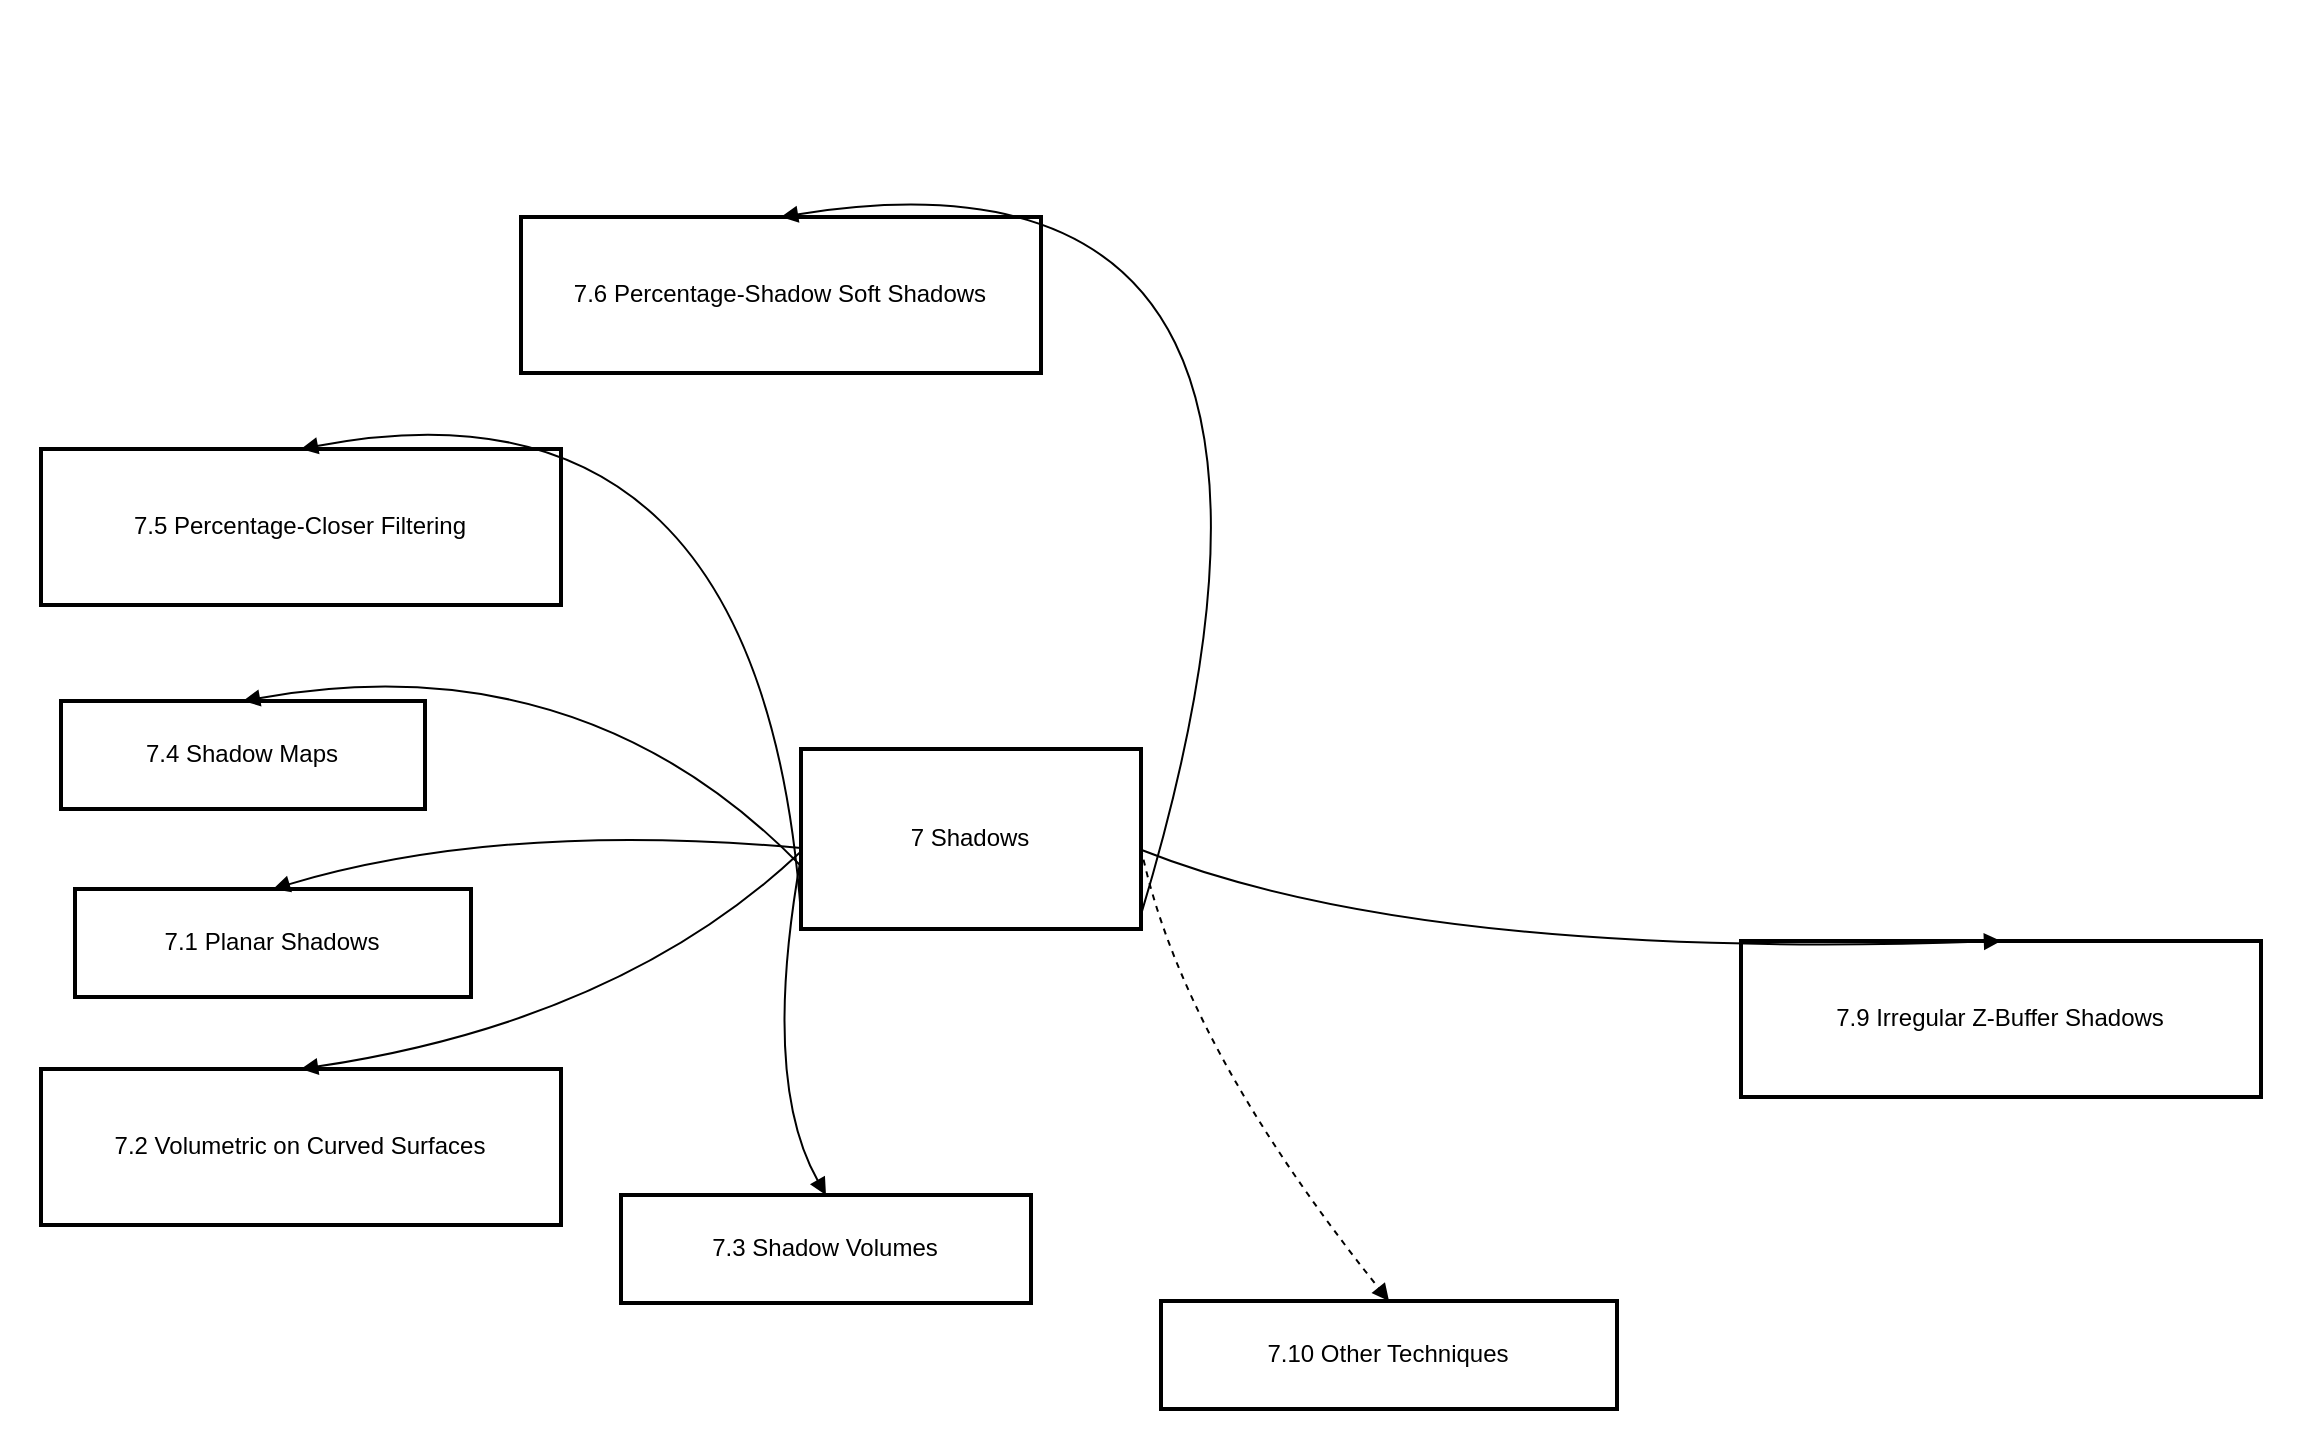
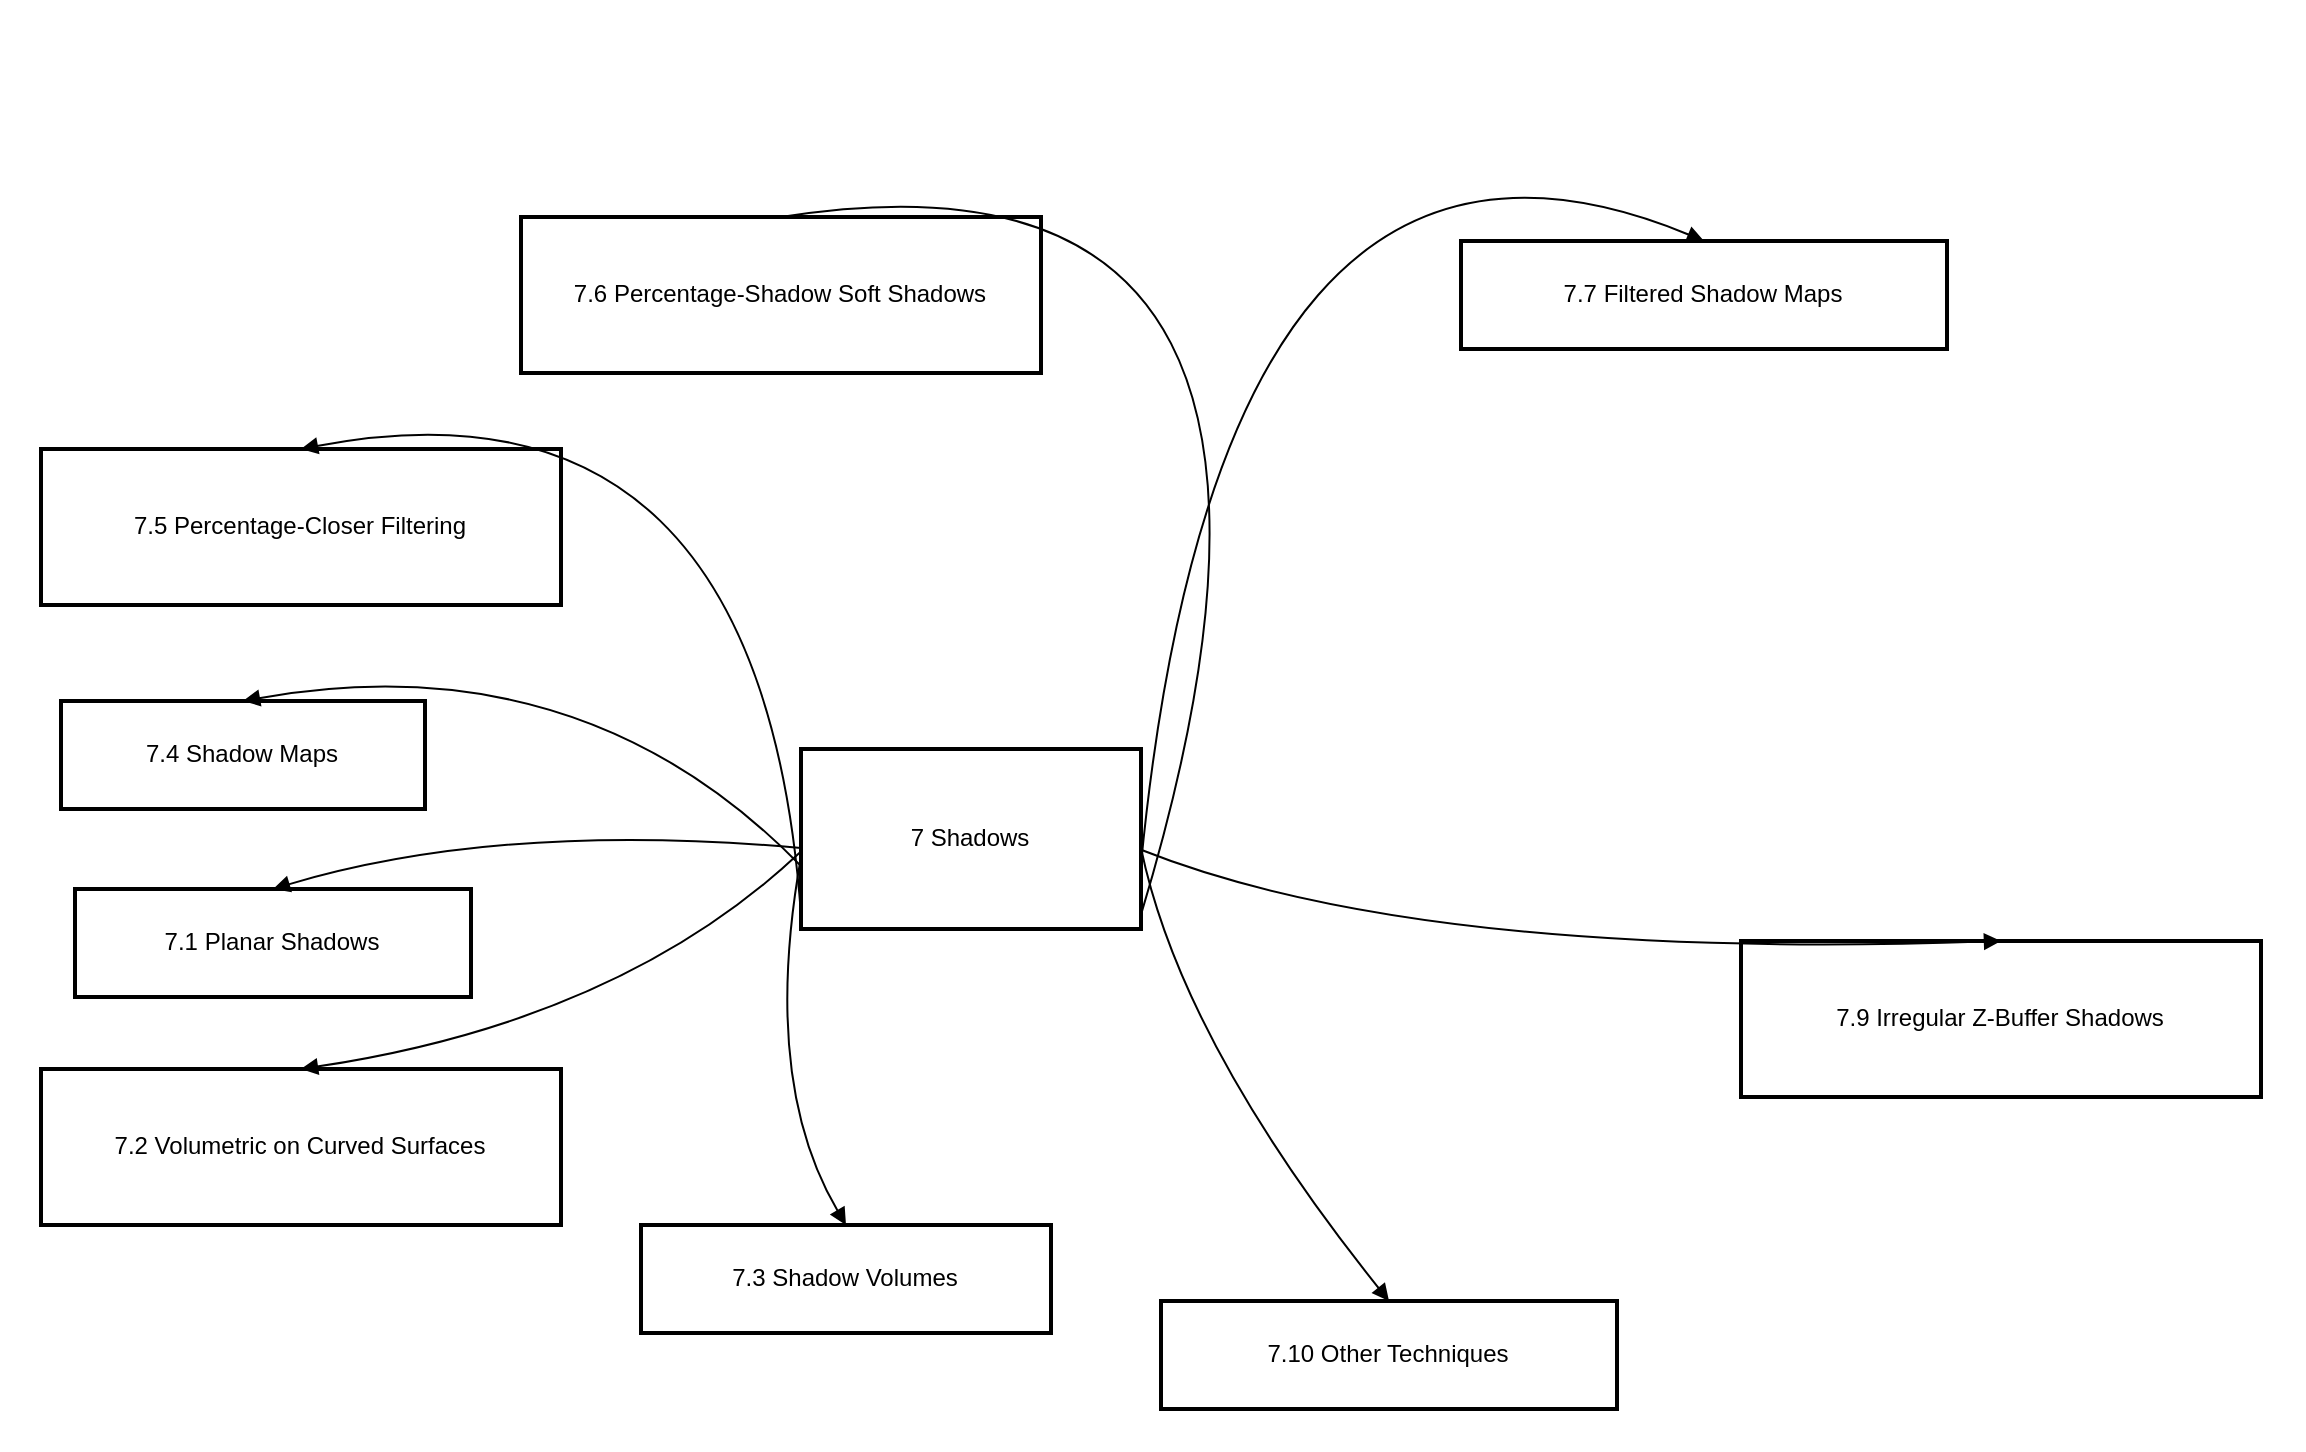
(798, 214) -> (792, 216)
none -> (1383, 239)
none -> (1704, 295)
(1245, 1098) -> (1245, 1098)
(826, 1249) -> (846, 1279)
